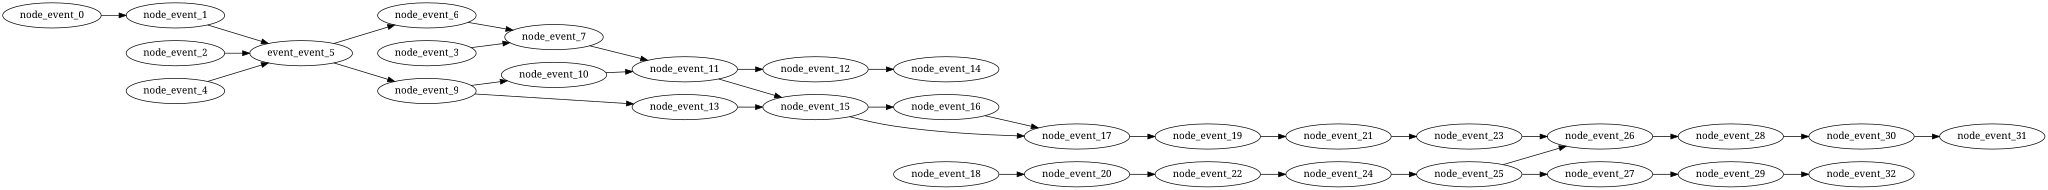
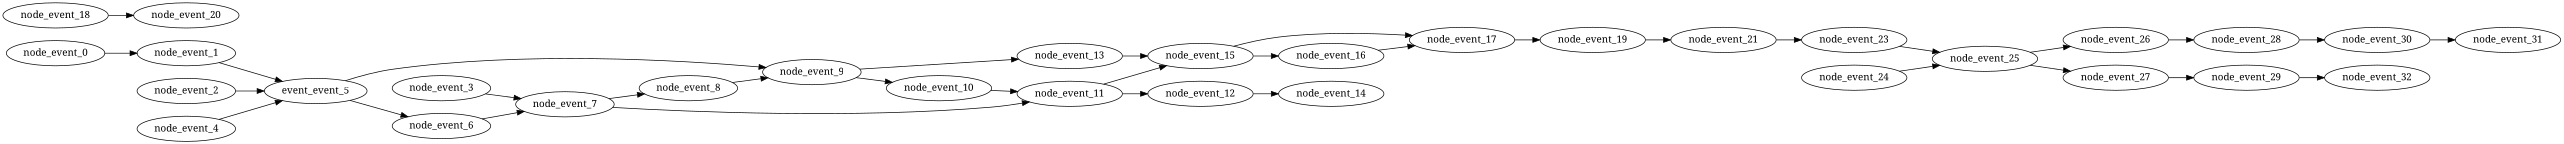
none -> (688, 88)
(1531, 136) -> (1916, 49)
(1208, 174) -> none
